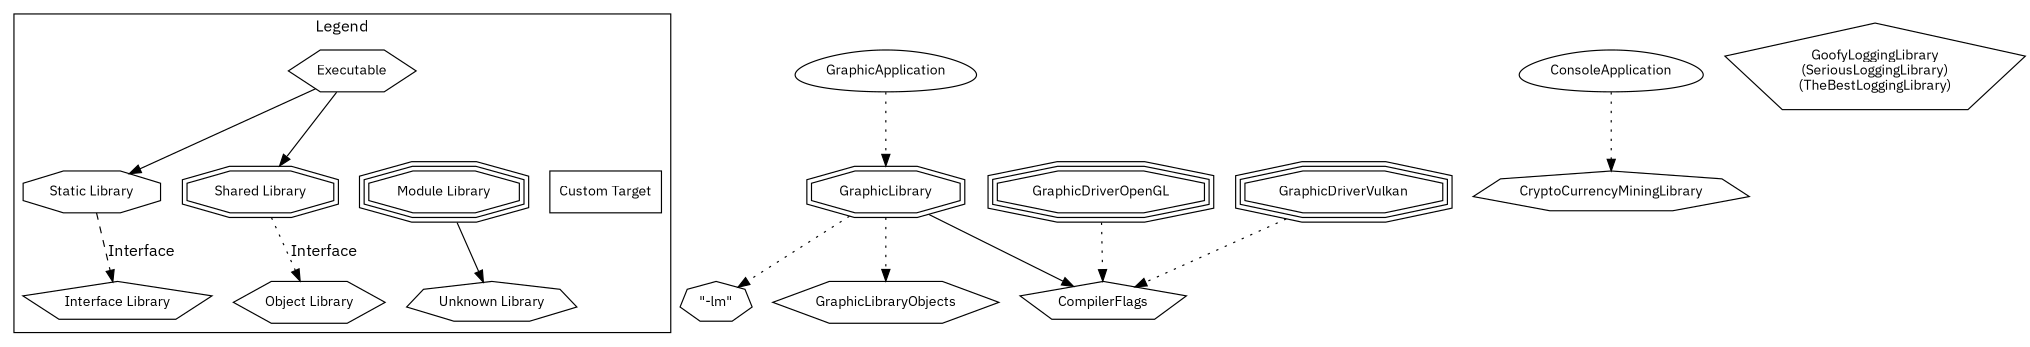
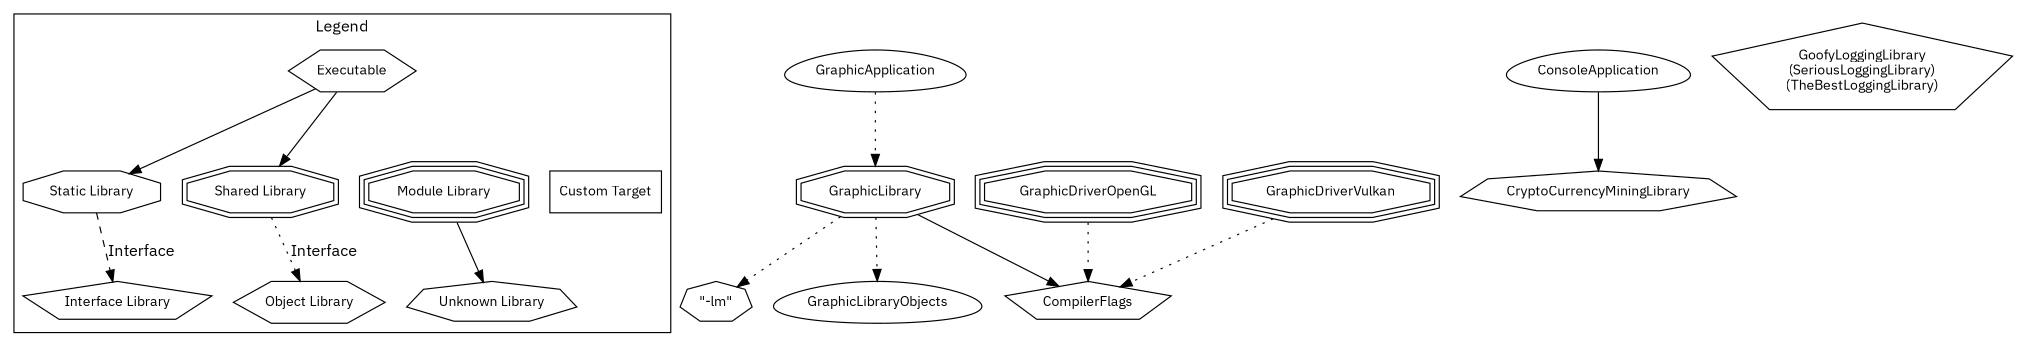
(1611, 126) -> (1598, 126)
(886, 302) -> (878, 302)
